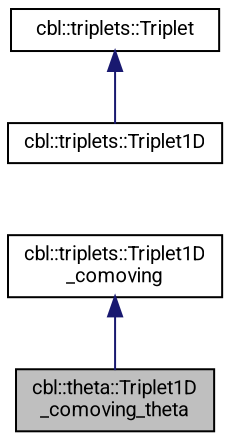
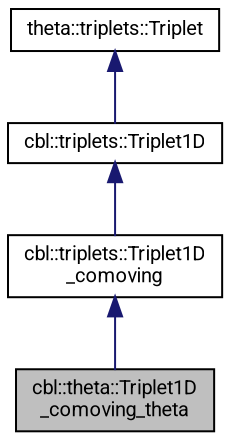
(115, 30) -> (115, 30)
none -> (115, 209)
